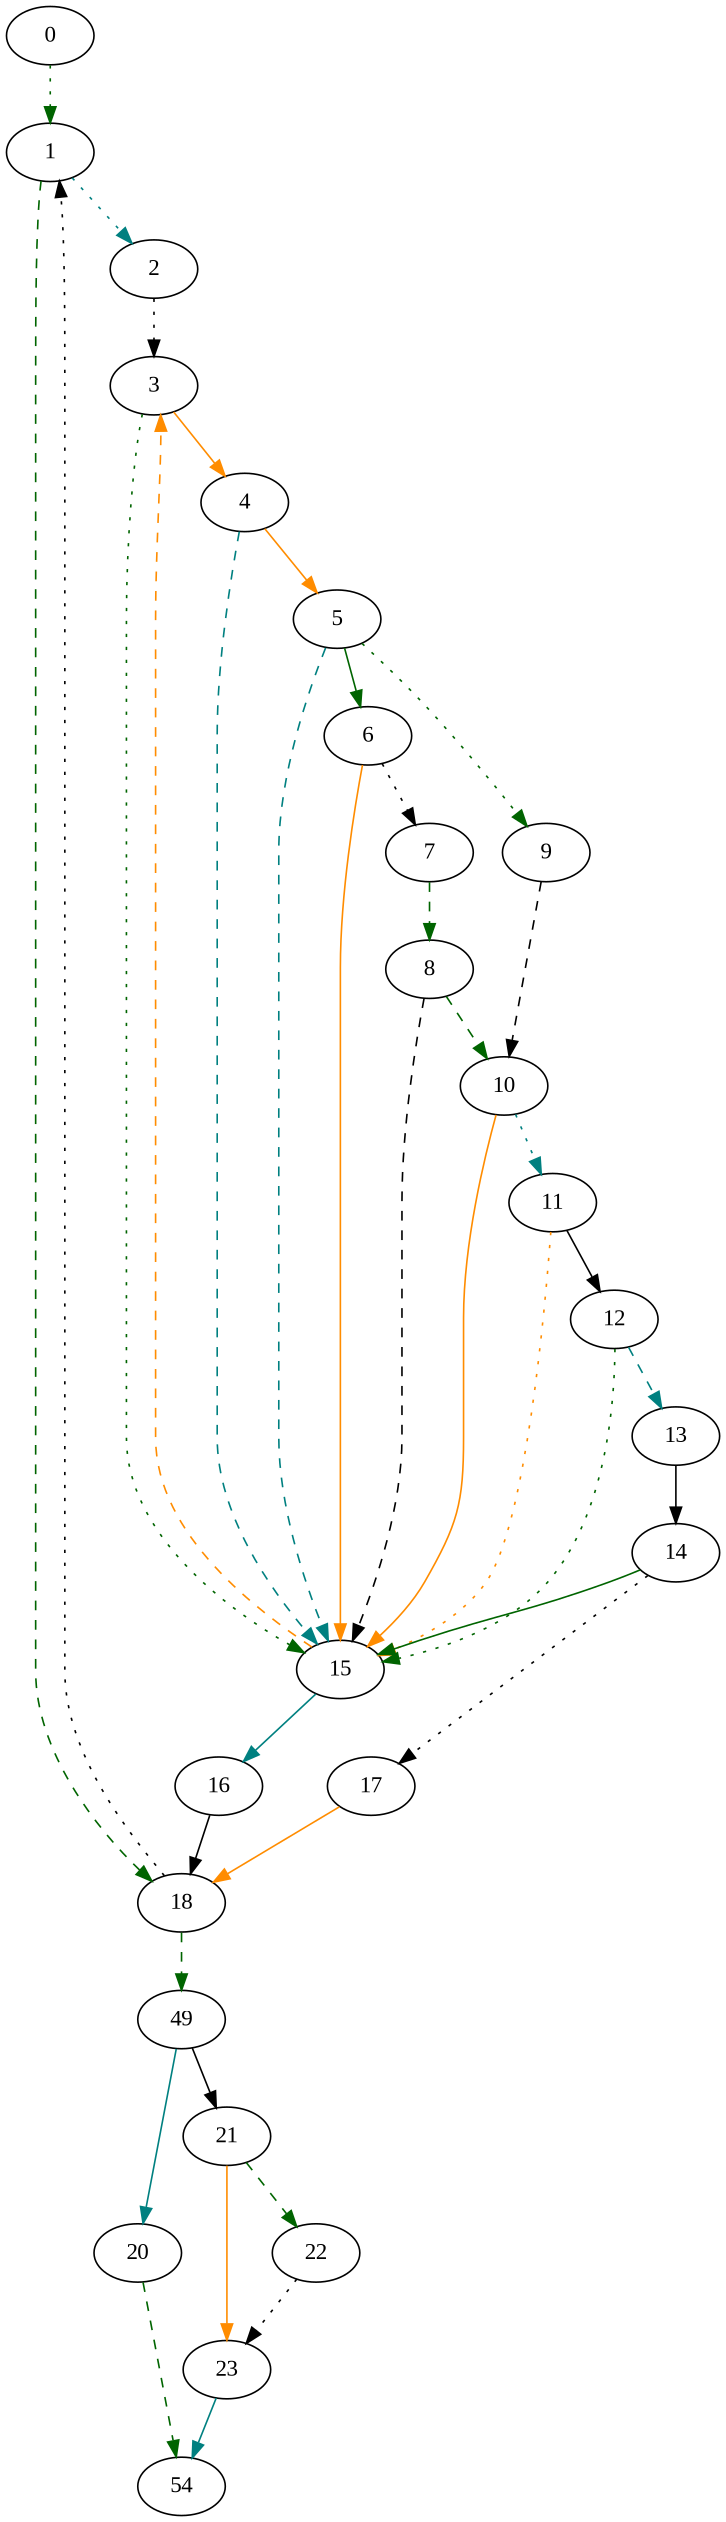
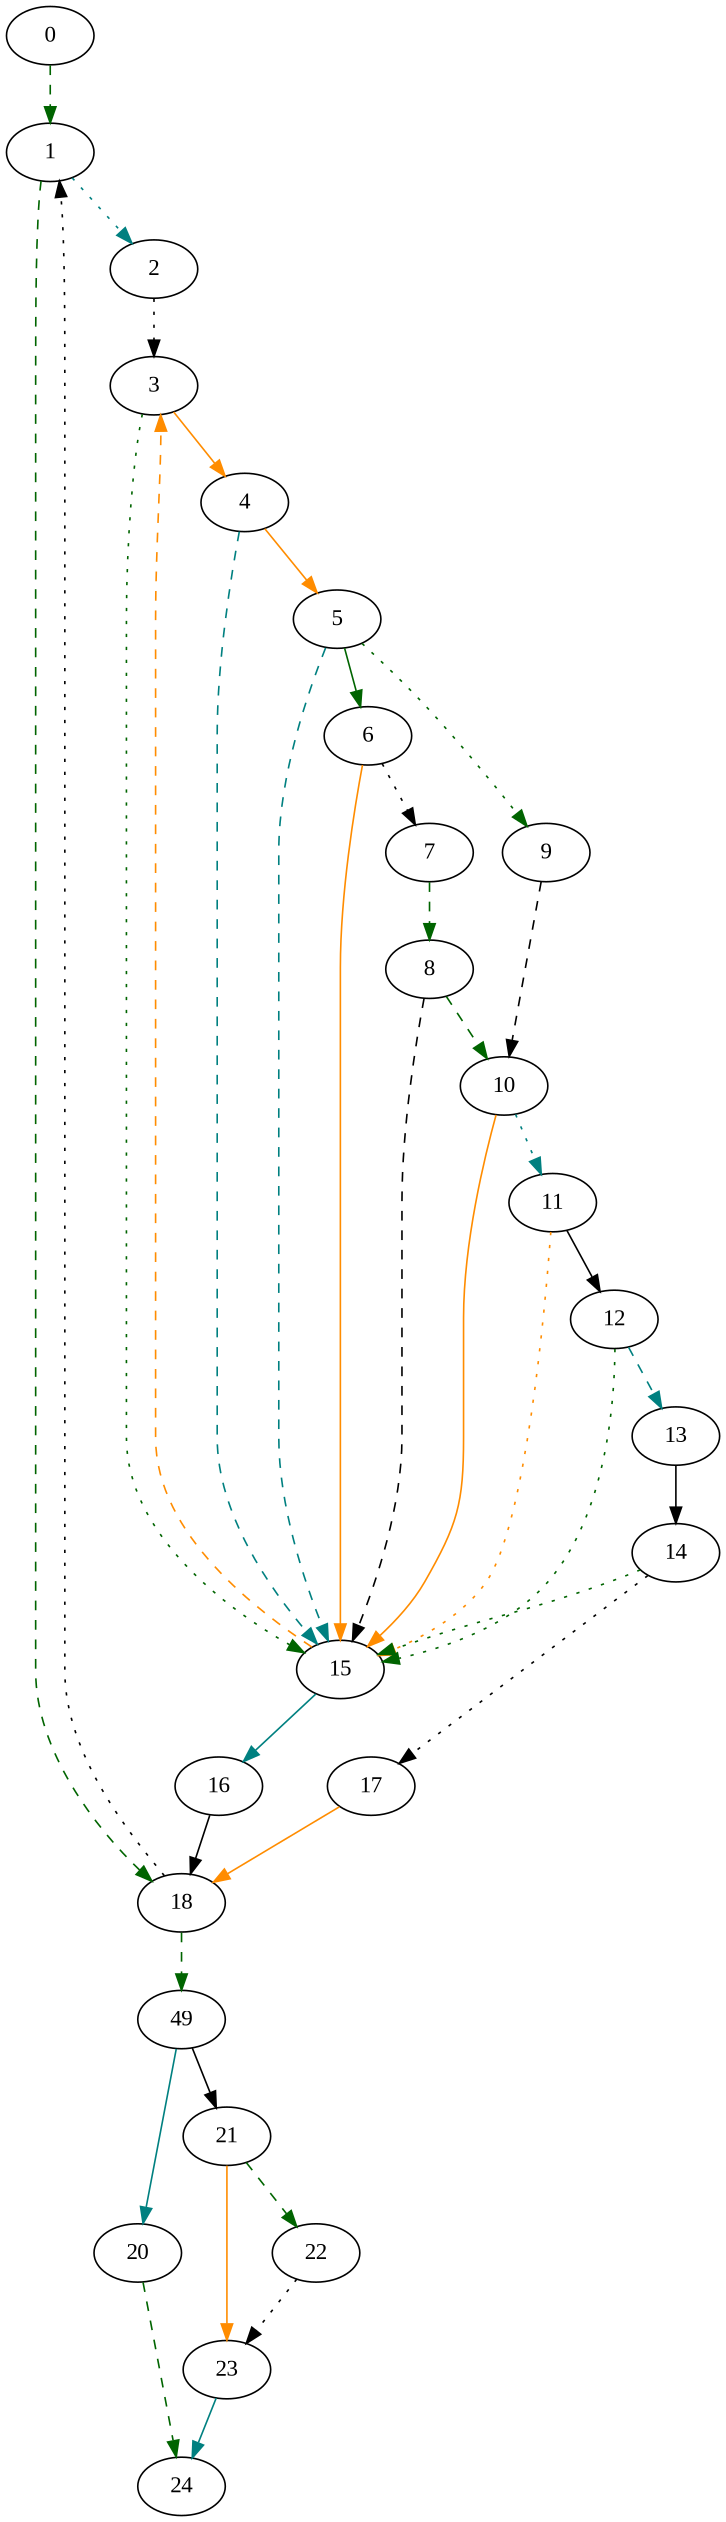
(50, 86) -> (50, 86)
(542, 1604) -> (542, 1604)
(182, 2486) -> (182, 2486)
